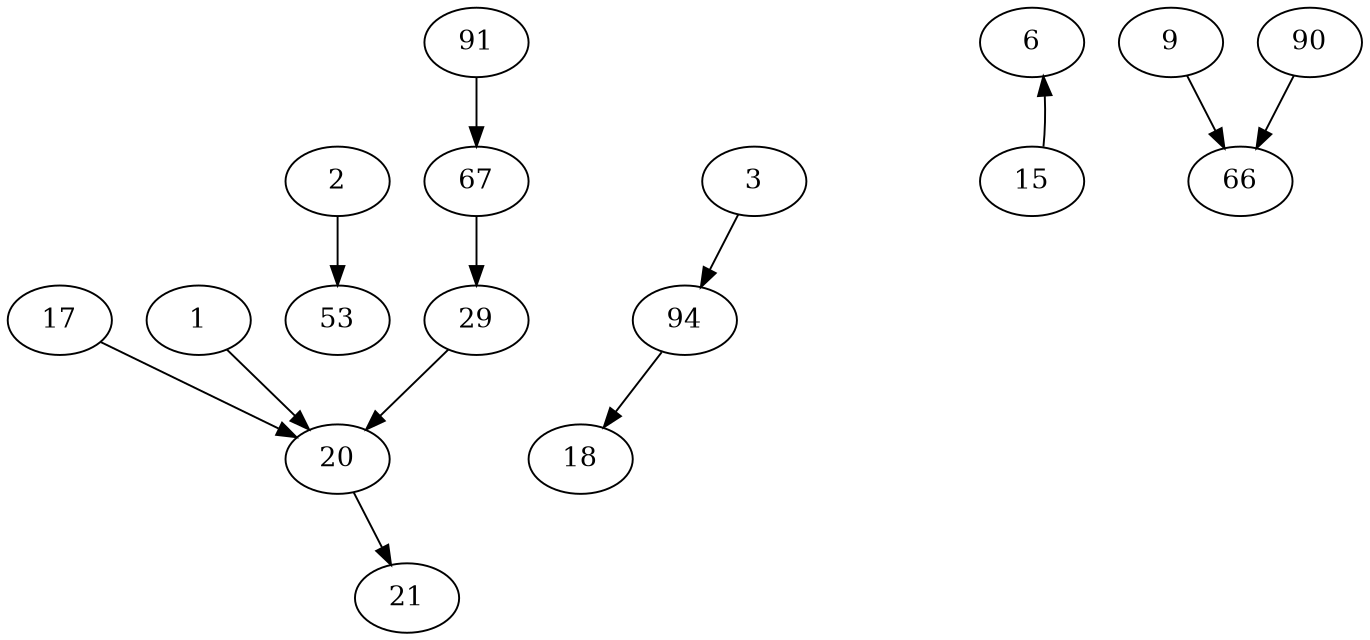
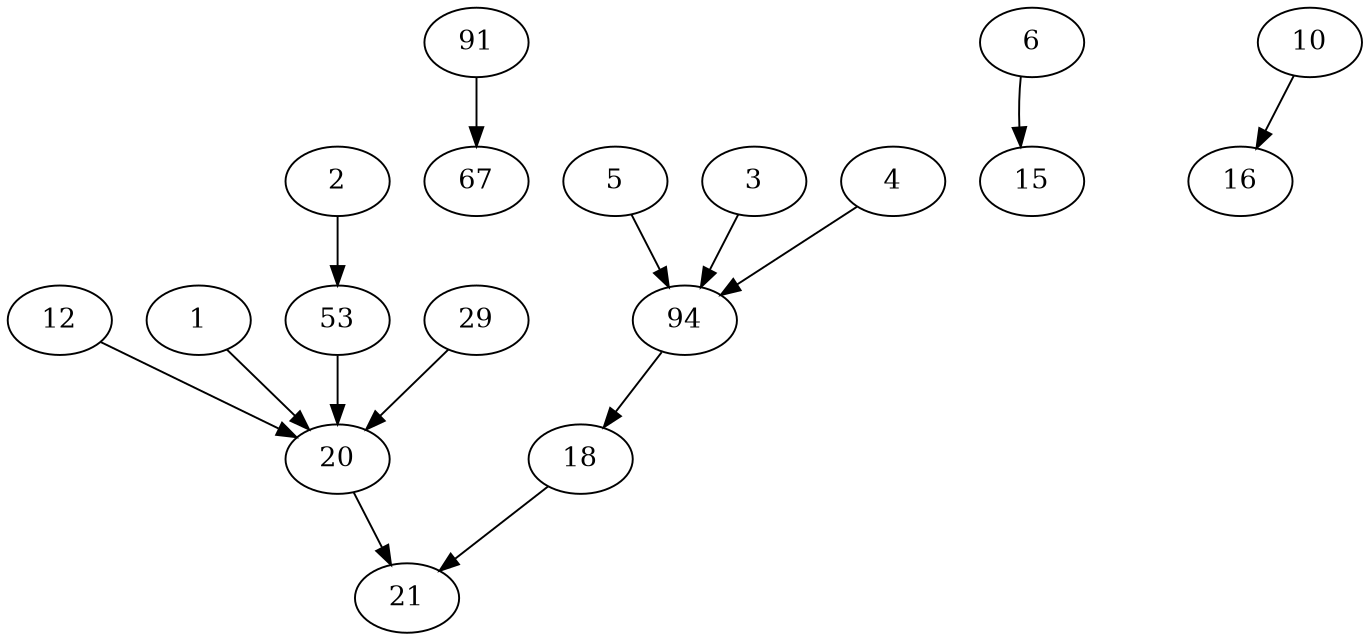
(1171, 42) -> none
(1310, 42) -> (1310, 42)
(1045, 121) -> (1019, 102)
none -> (615, 181)
none -> (893, 181)
(1240, 181) -> (1240, 181)
(477, 241) -> none
(60, 320) -> (60, 320)
none -> (338, 380)
none -> (502, 523)
